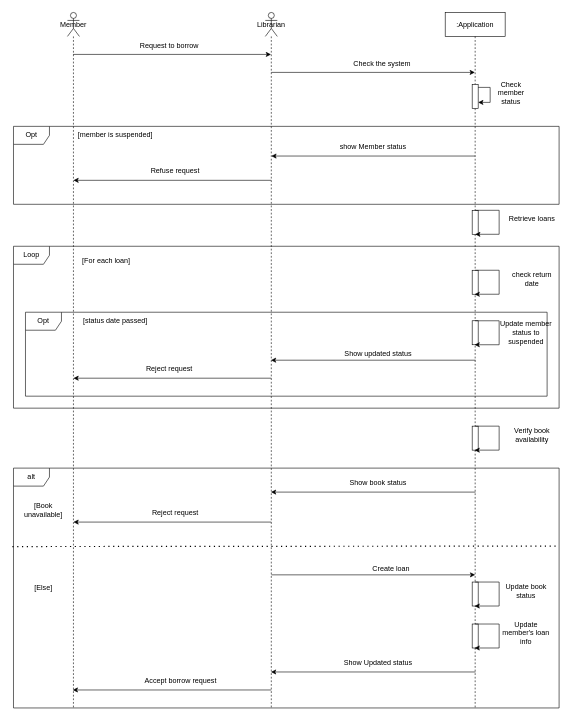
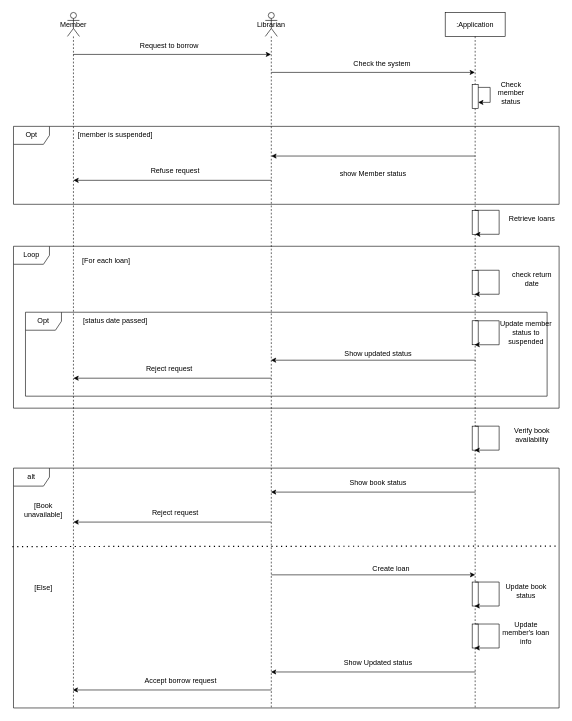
(374, 147) -> (374, 174)
